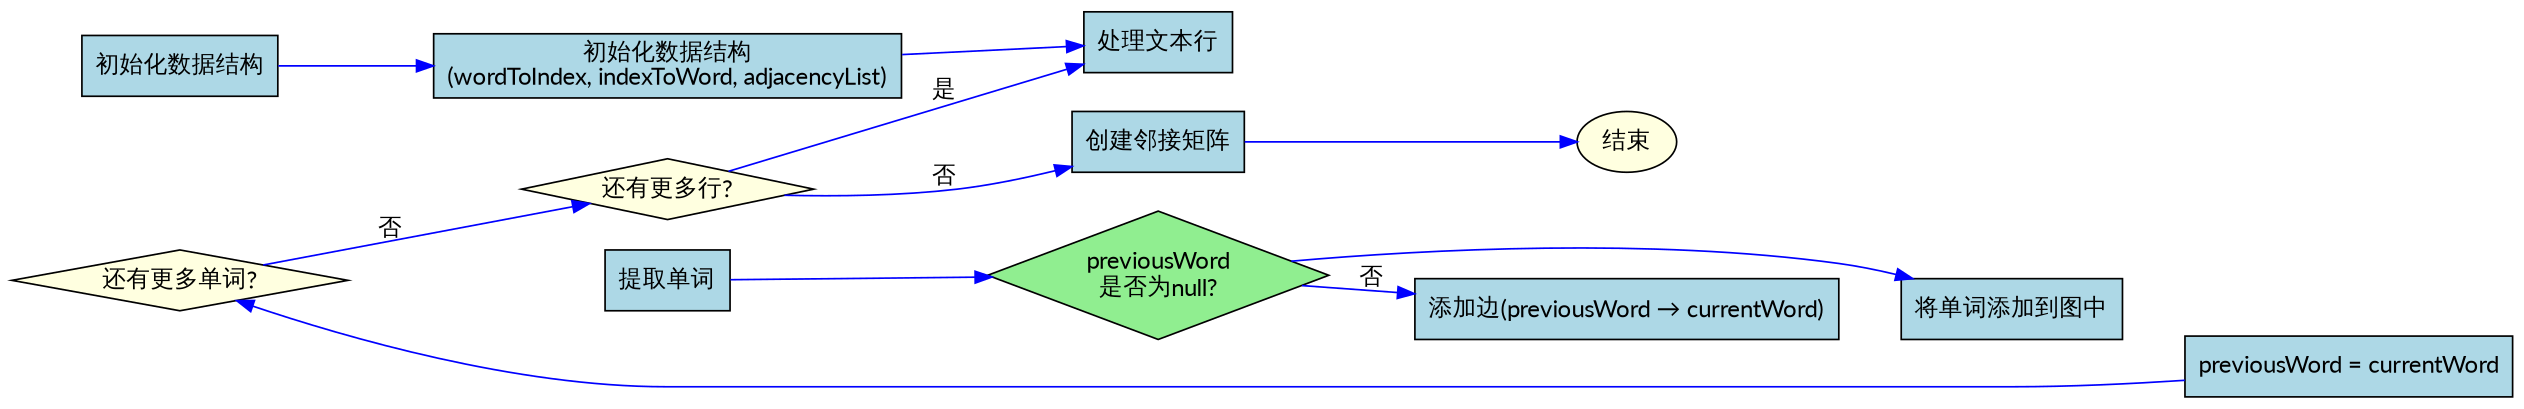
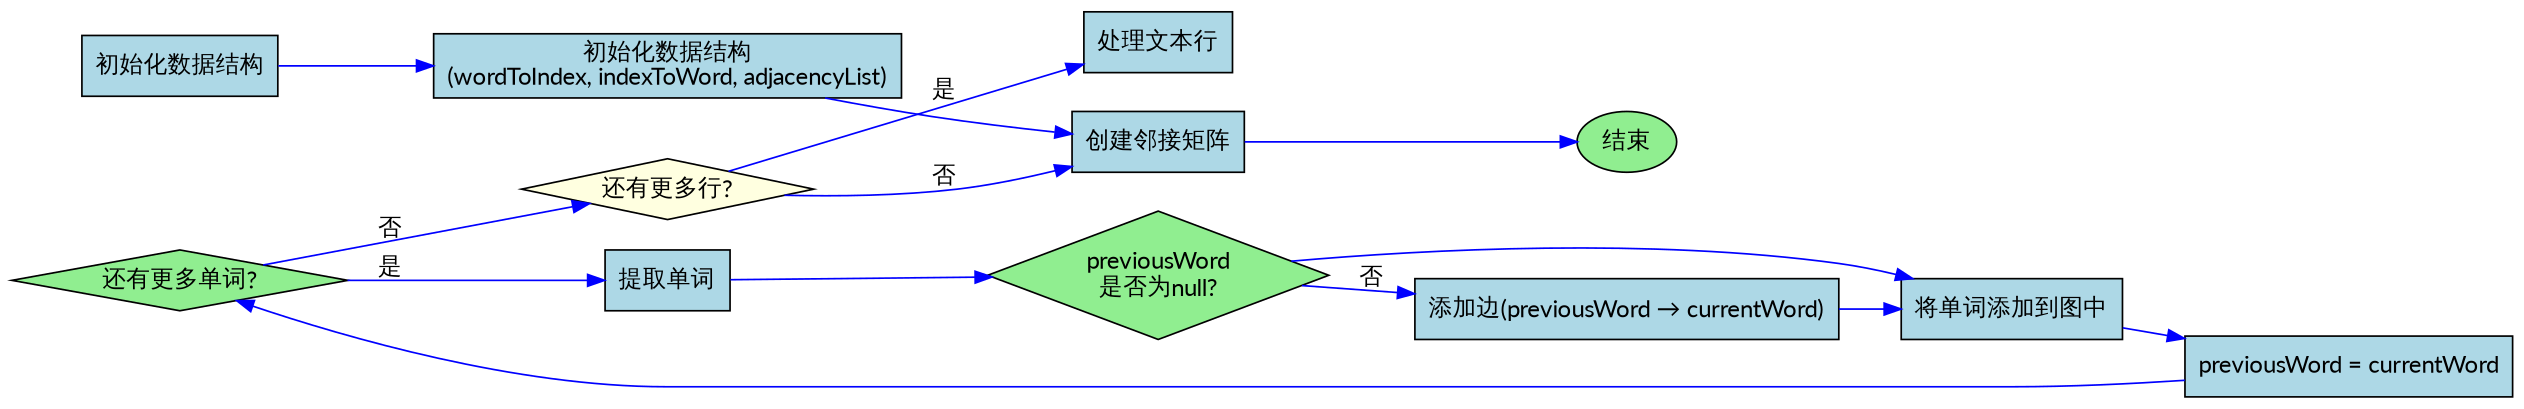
(984, 51) -> (945, 119)
(1627, 142) -> (1627, 142)
(180, 280) -> (180, 280)
none -> (467, 280)
none -> (1861, 309)
none -> (2145, 332)
